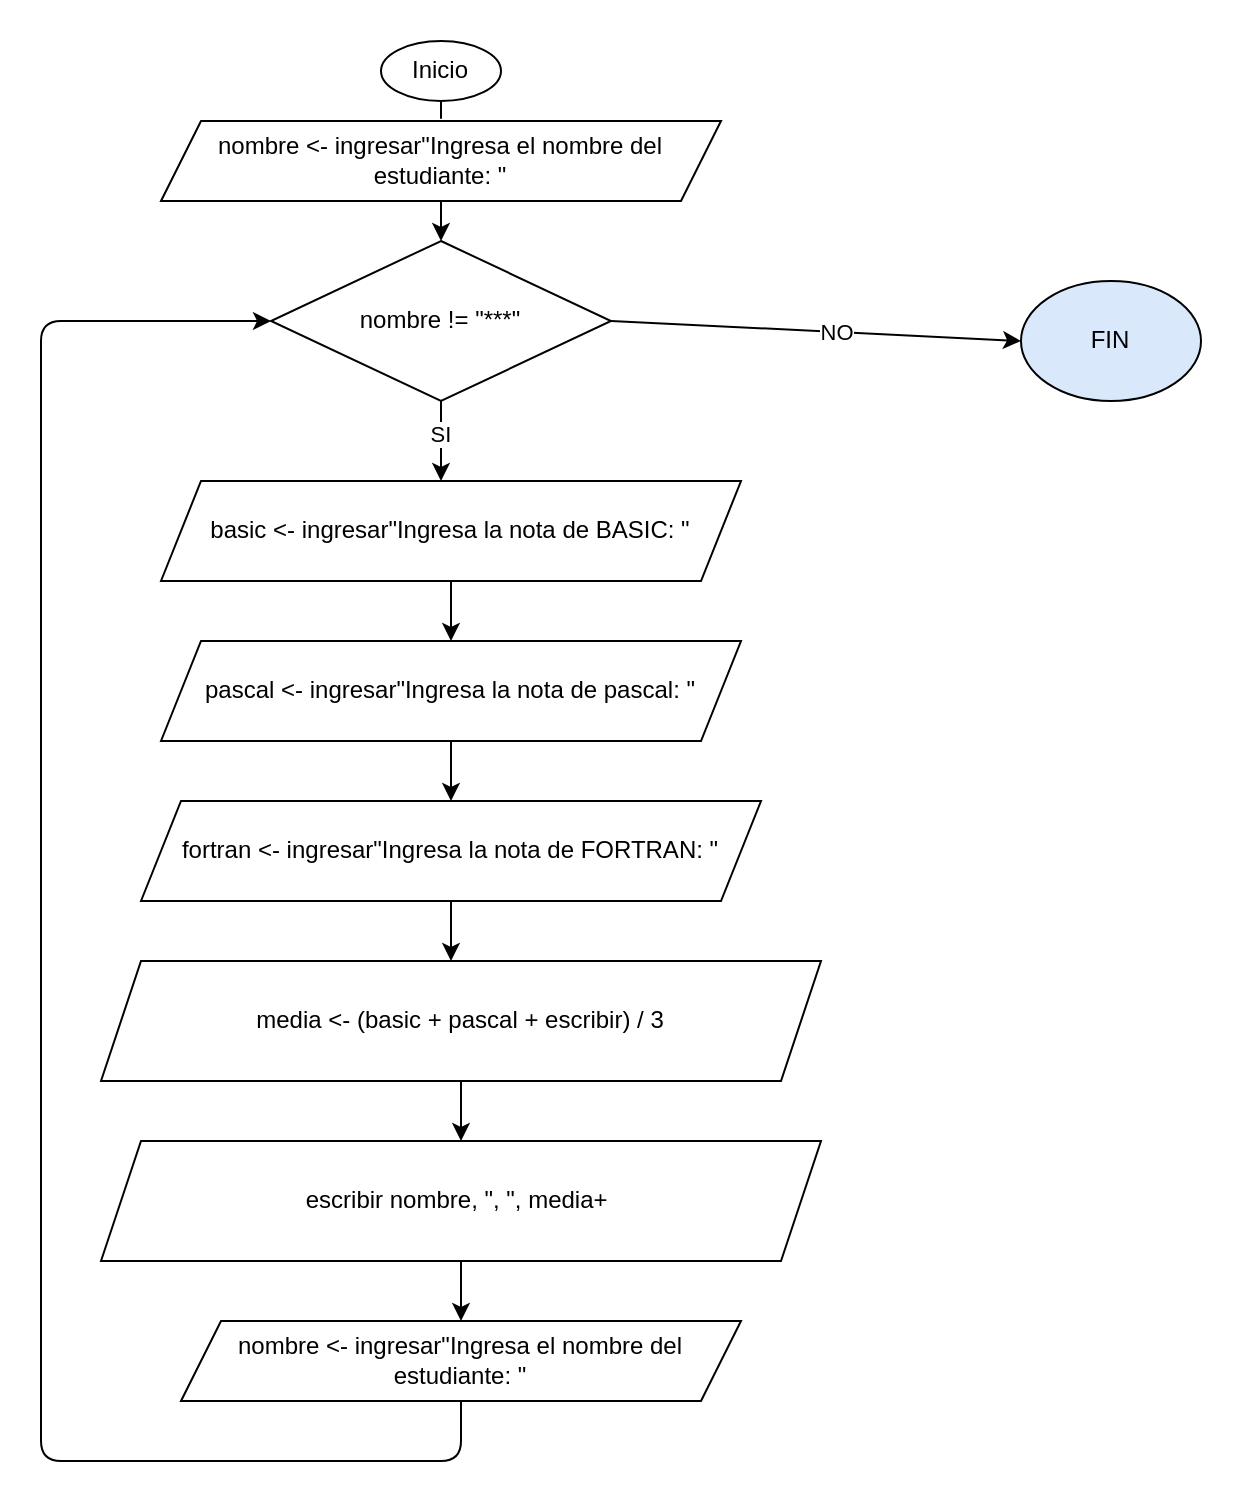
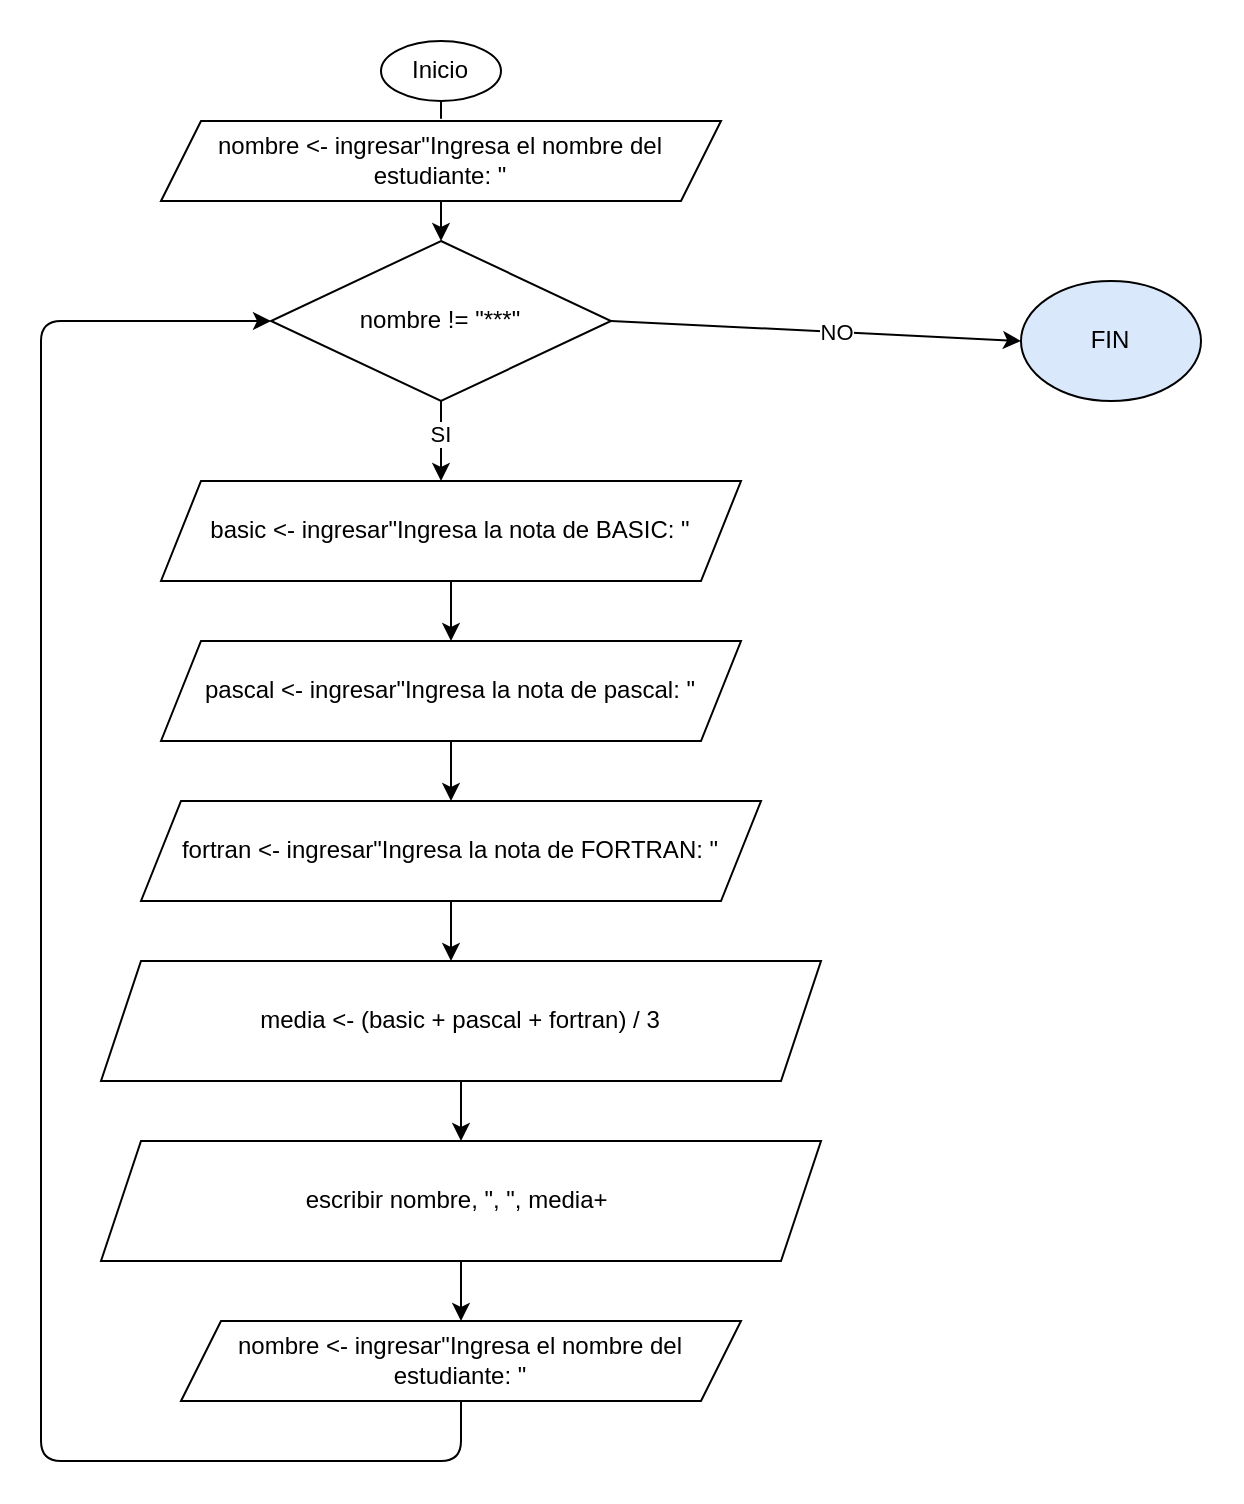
(461, 1021) -> (461, 1021)
